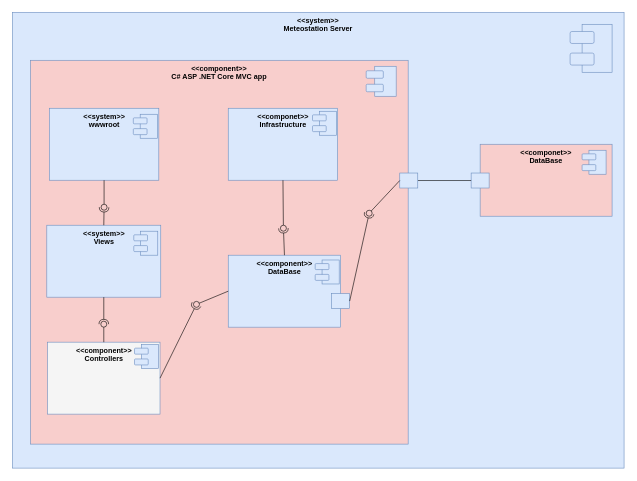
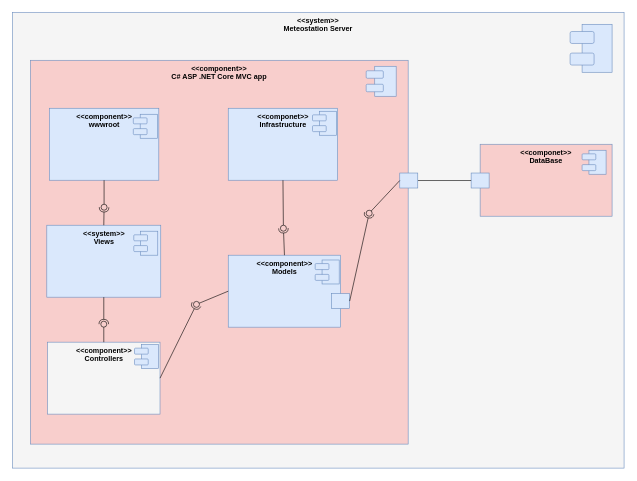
(318, 25) -> (318, 25)
(104, 121) -> (104, 121)
(285, 268) -> (285, 268)
